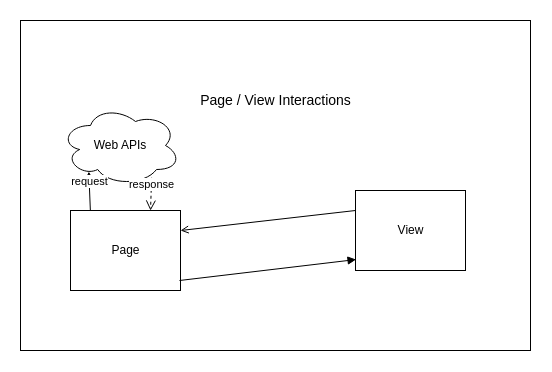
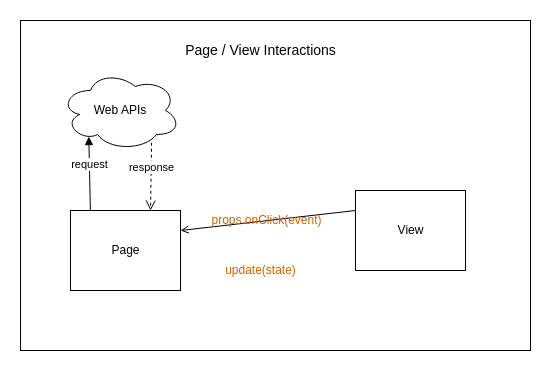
(276, 101) -> (261, 51)
(121, 146) -> (121, 111)
none -> (267, 221)
none -> (261, 271)
(263, 271) -> none
